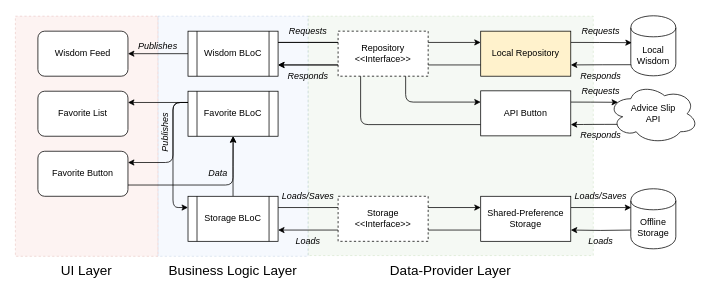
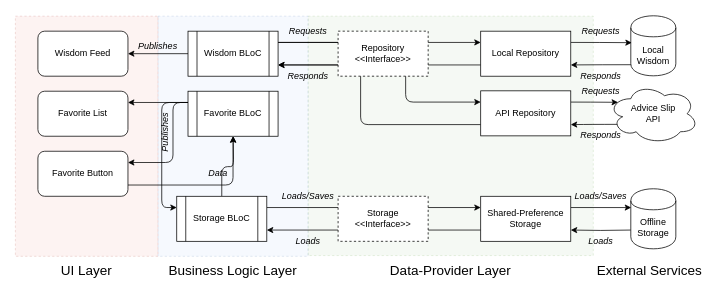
(525, 54) -> (525, 54)
(525, 114) -> (525, 114)
(233, 219) -> (222, 219)
none -> (649, 271)
